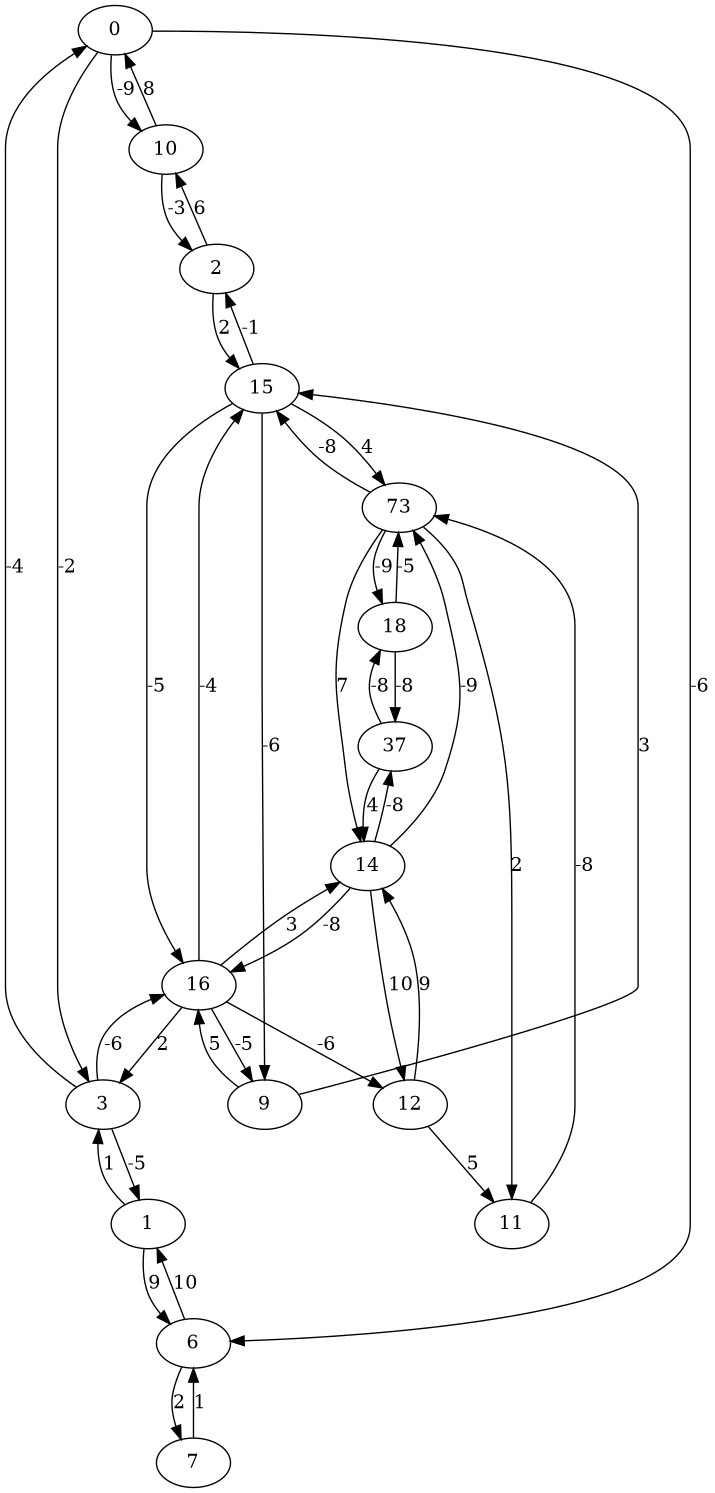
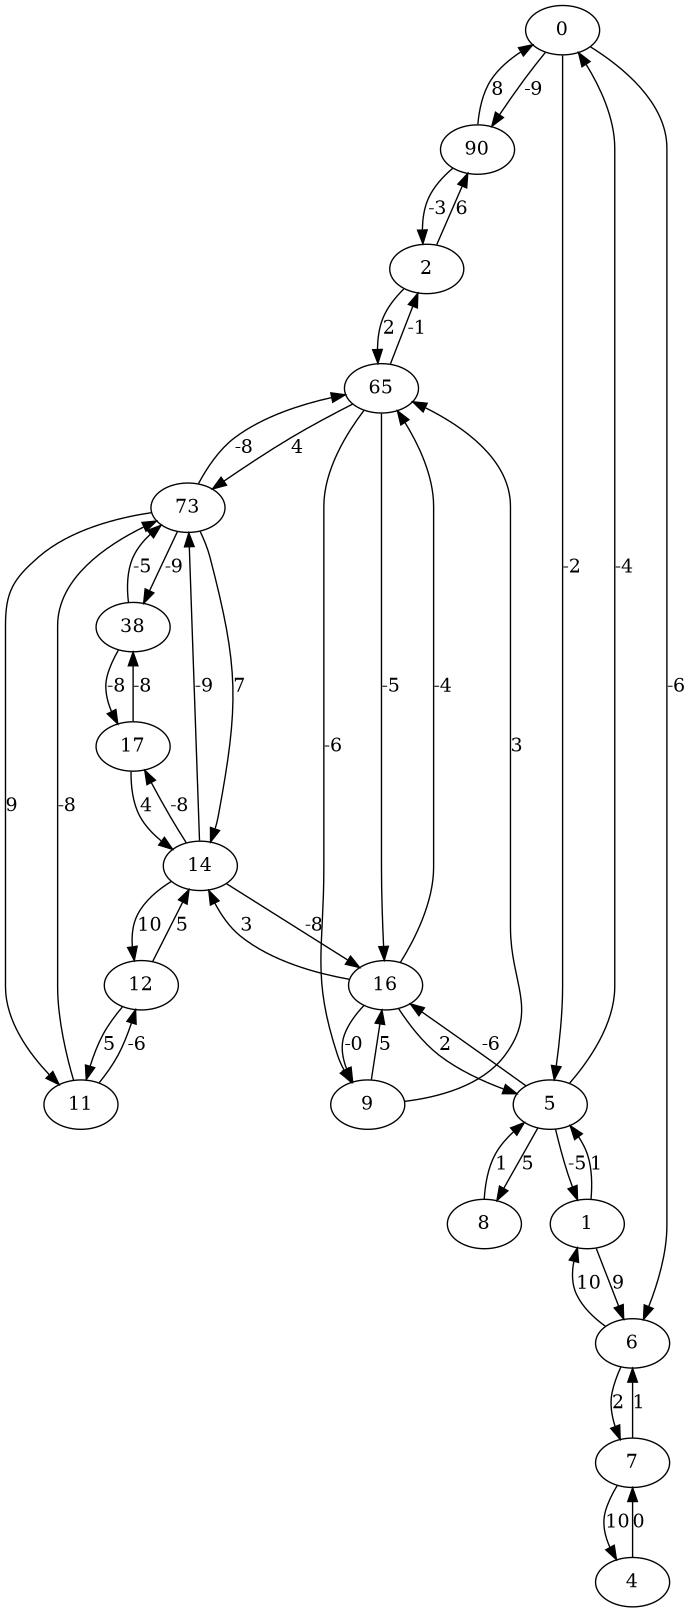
(166, 150) -> (478, 150)
(262, 388) -> (381, 388)
(395, 627) -> (133, 627)
(395, 746) -> (133, 746)
(517, 866) -> (12, 806)
(425, 985) -> (183, 926)
(299, 1042) -> (118, 1055)
(244, 1045) -> (354, 1045)
(103, 1105) -> (550, 1105)
none -> (484, 1224)
none -> (633, 1582)
